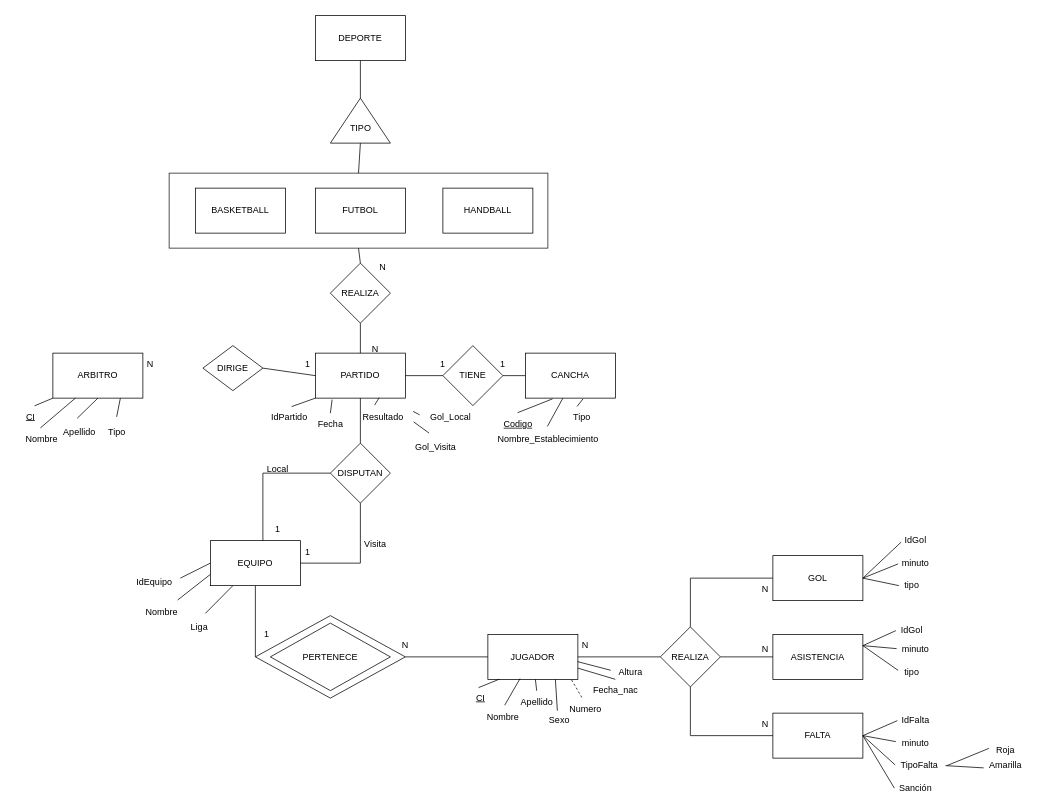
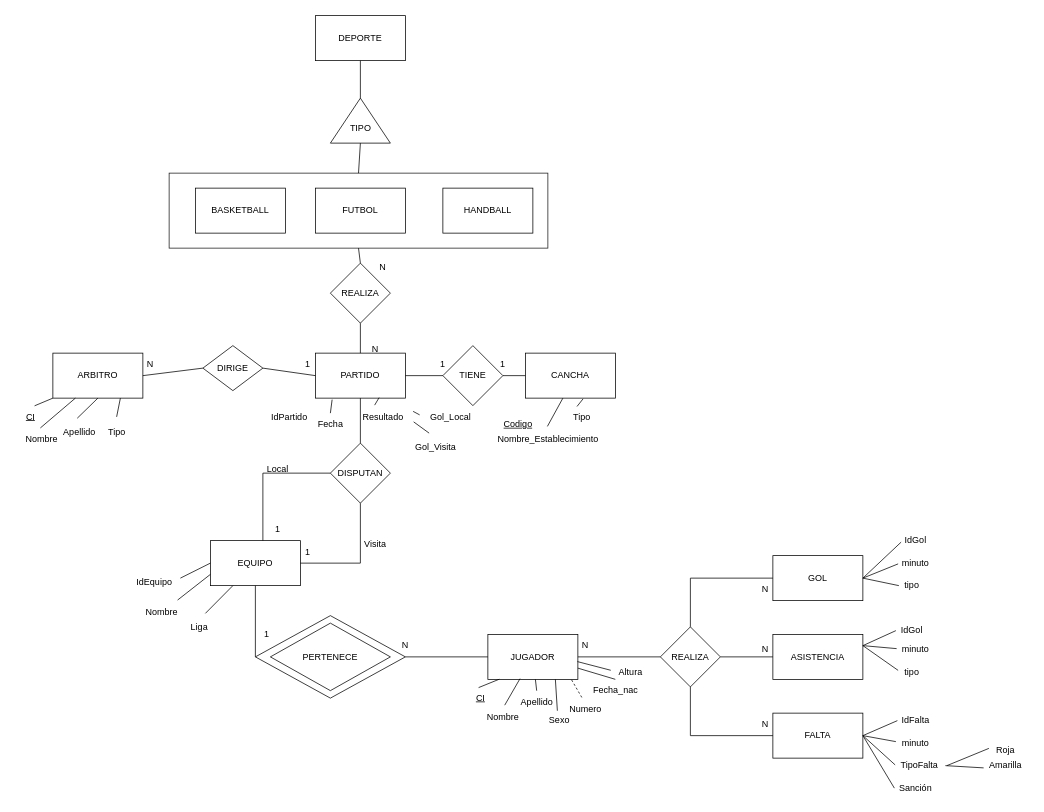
none -> (173, 372)
(303, 402) -> none
(535, 406) -> none
